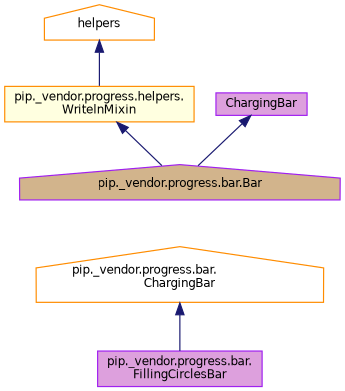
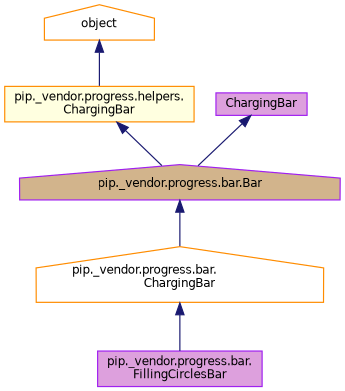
(99, 24) -> (99, 24)
(99, 104) -> (99, 104)
none -> (180, 229)
